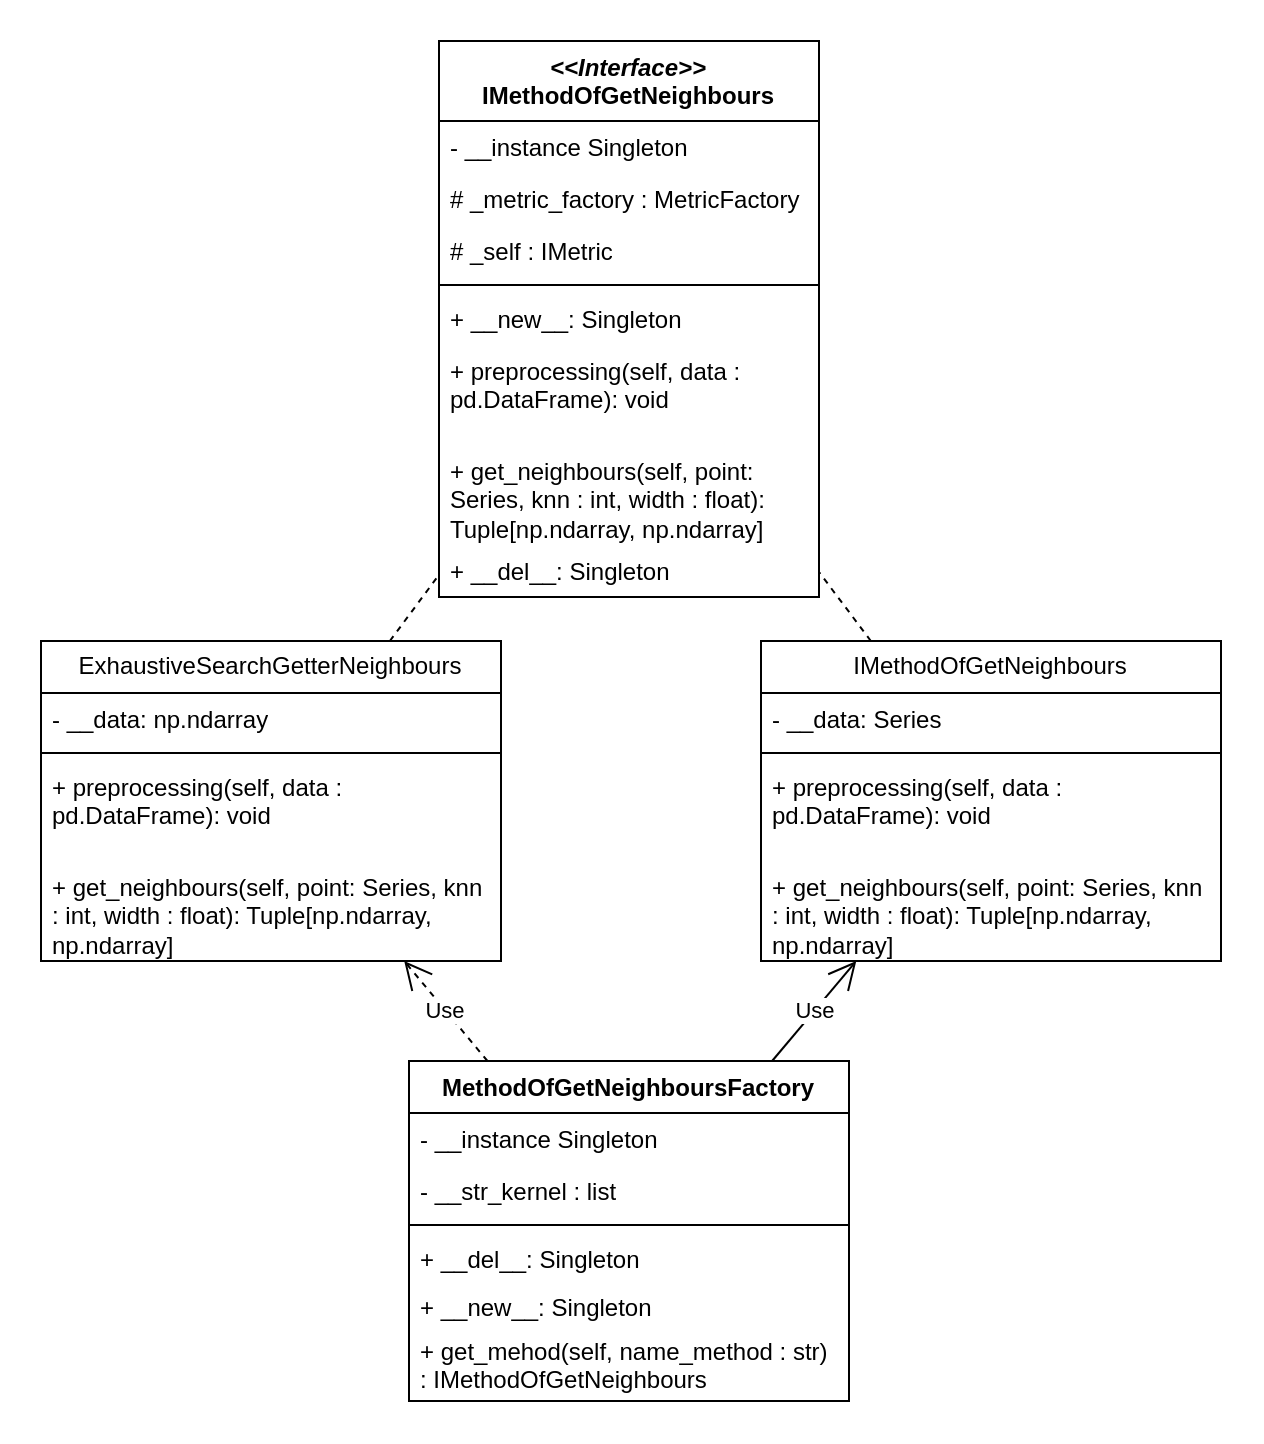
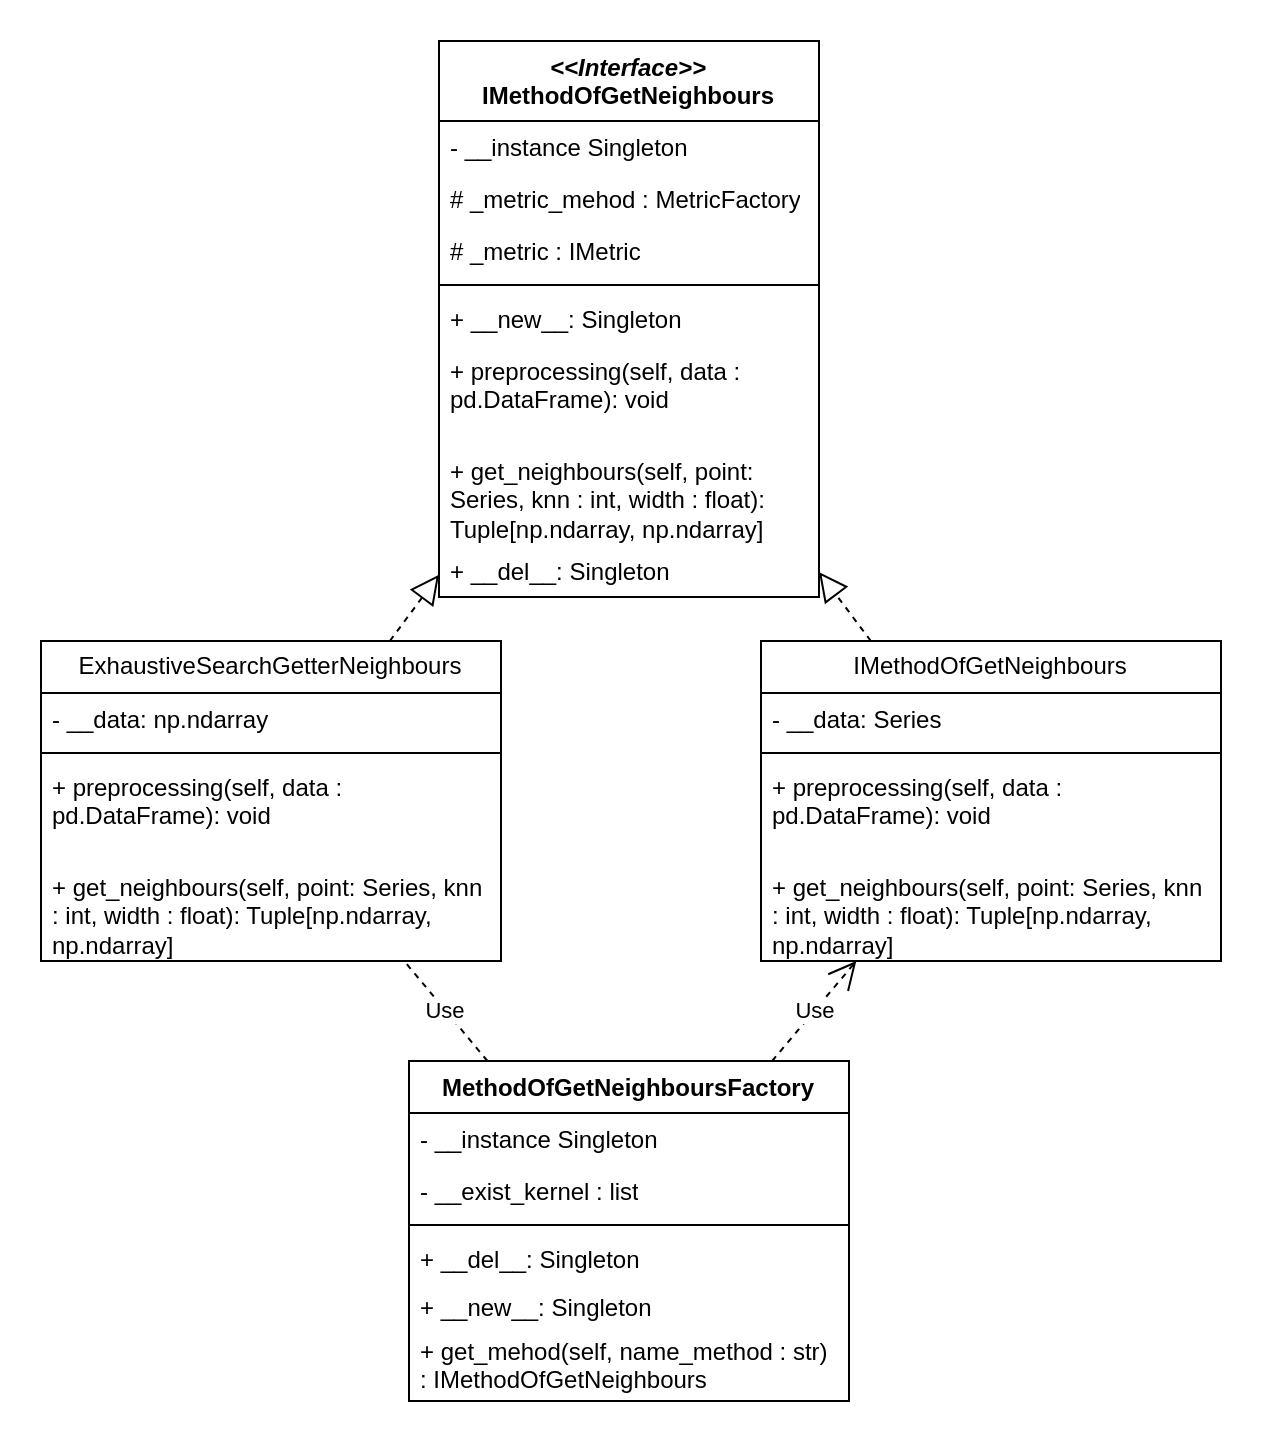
(631, 216) -> (631, 216)
(547, 253) -> (560, 253)
(830, 586) -> (837, 595)
(428, 589) -> (422, 598)
(409, 967) -> (407, 965)
(789, 1041) -> (789, 1041)
(540, 1193) -> (551, 1193)
